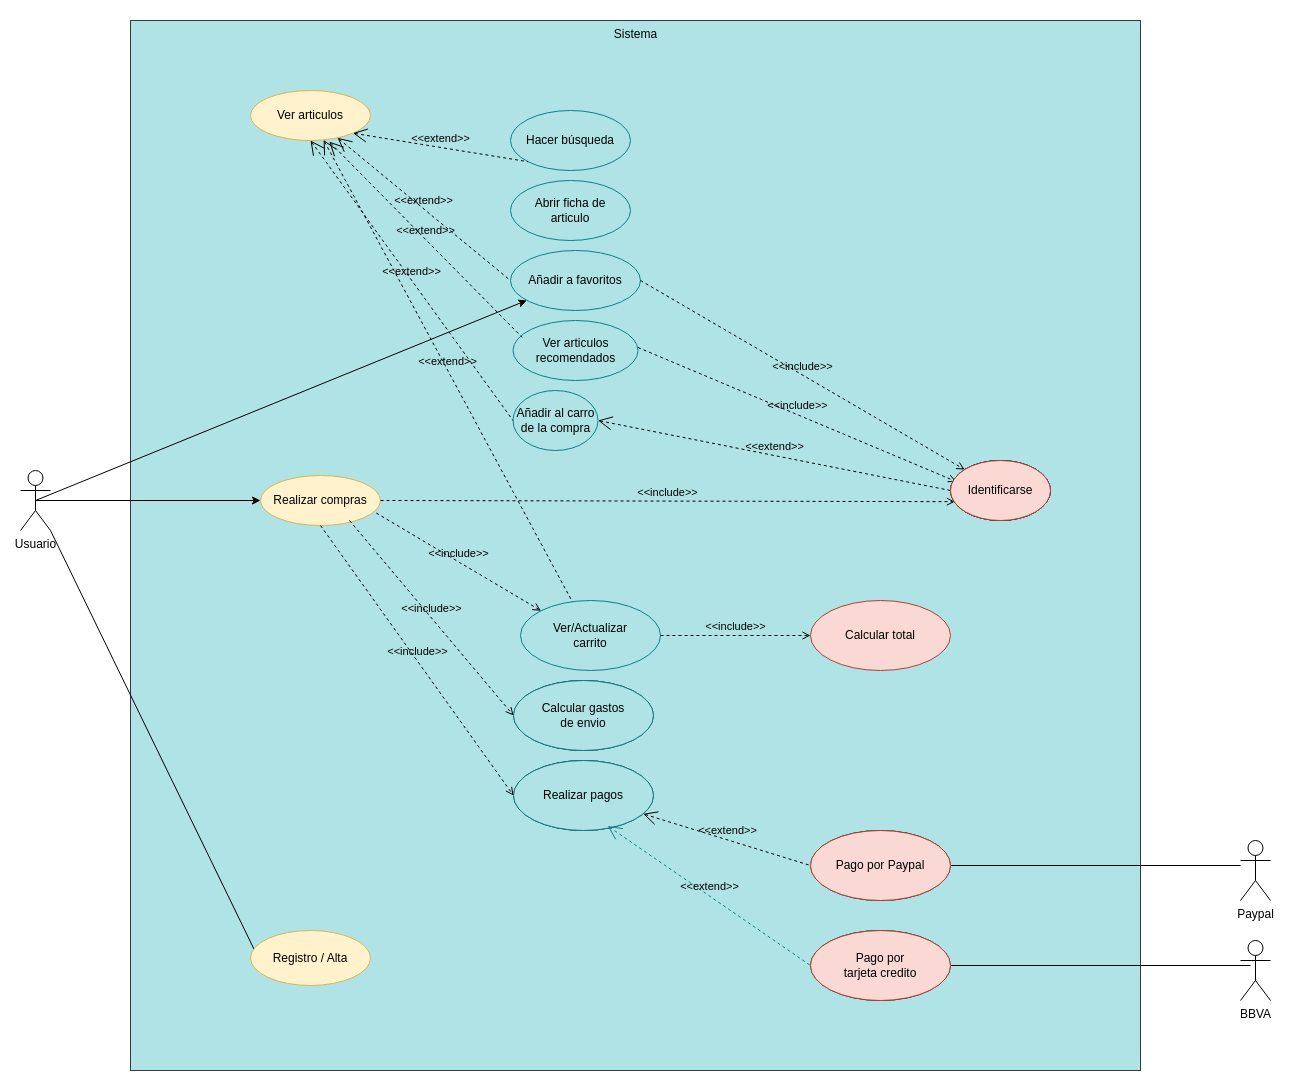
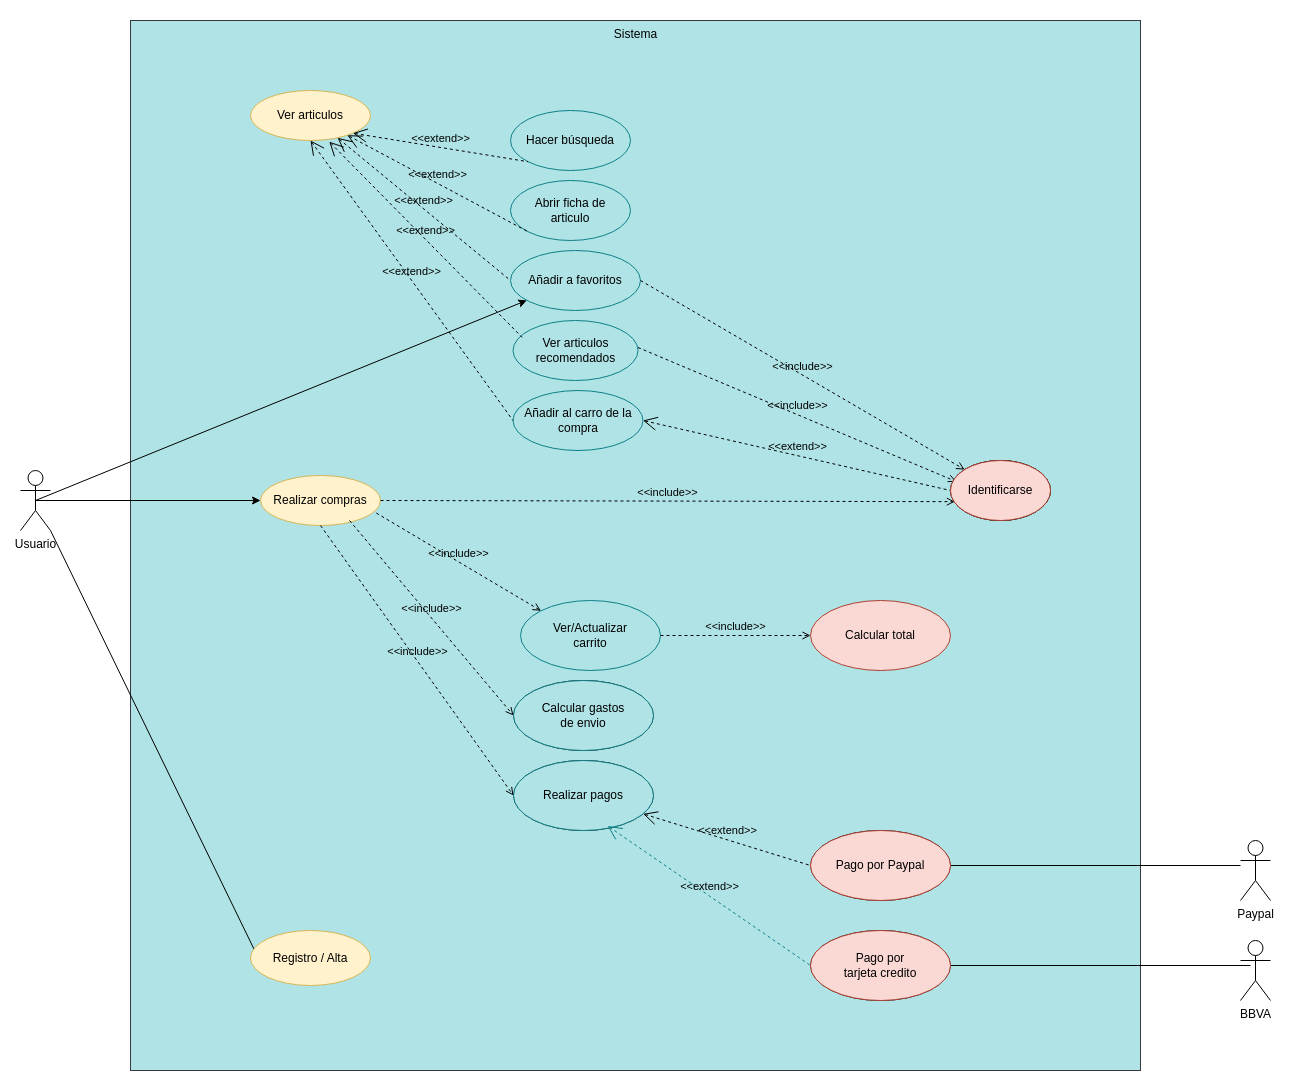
(470, 412) -> (438, 184)
(556, 421) -> (578, 421)
